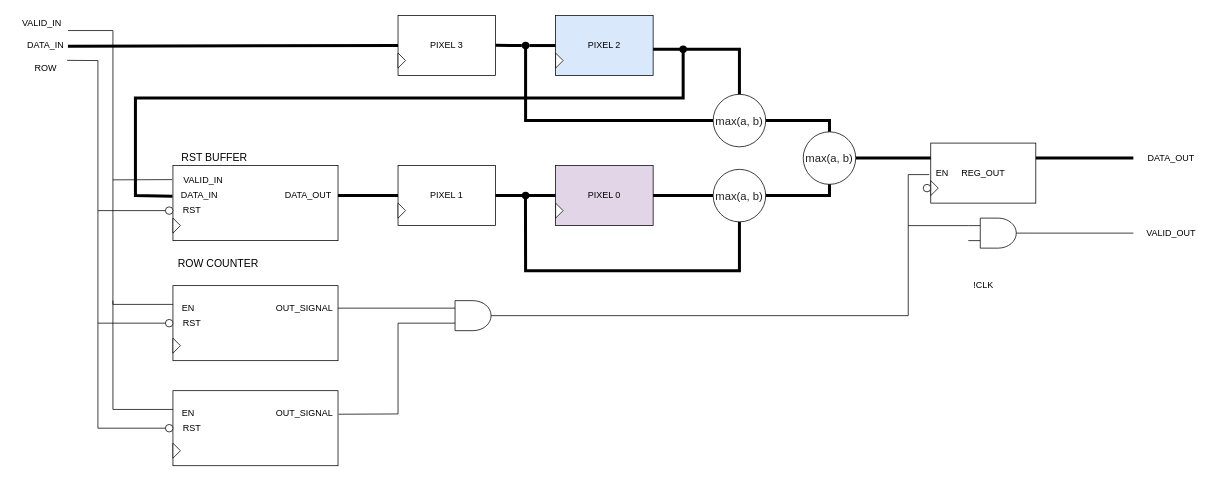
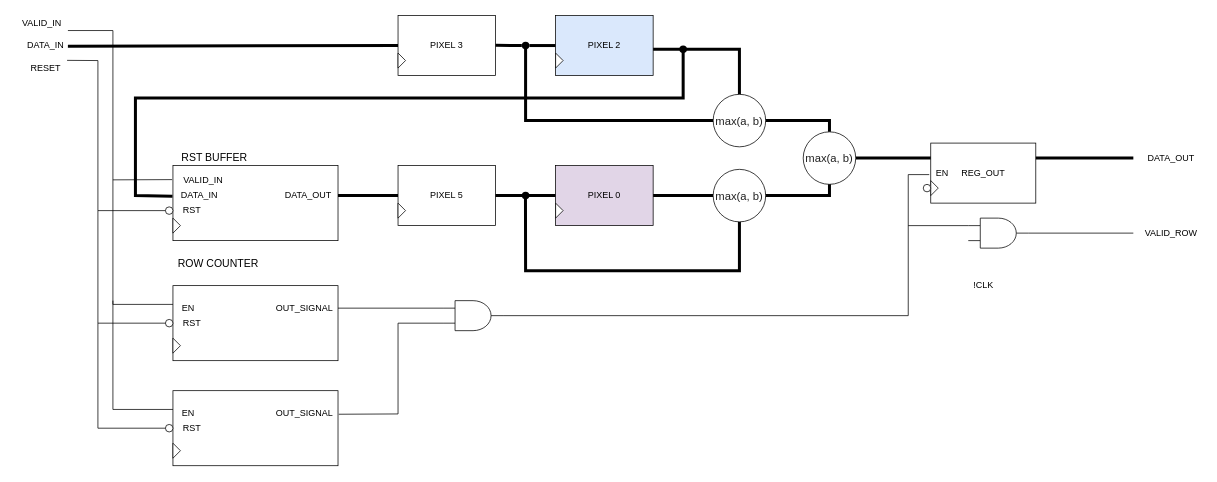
(46, 68) -> (46, 68)
(447, 195) -> (447, 195)
(1171, 233) -> (1171, 233)
